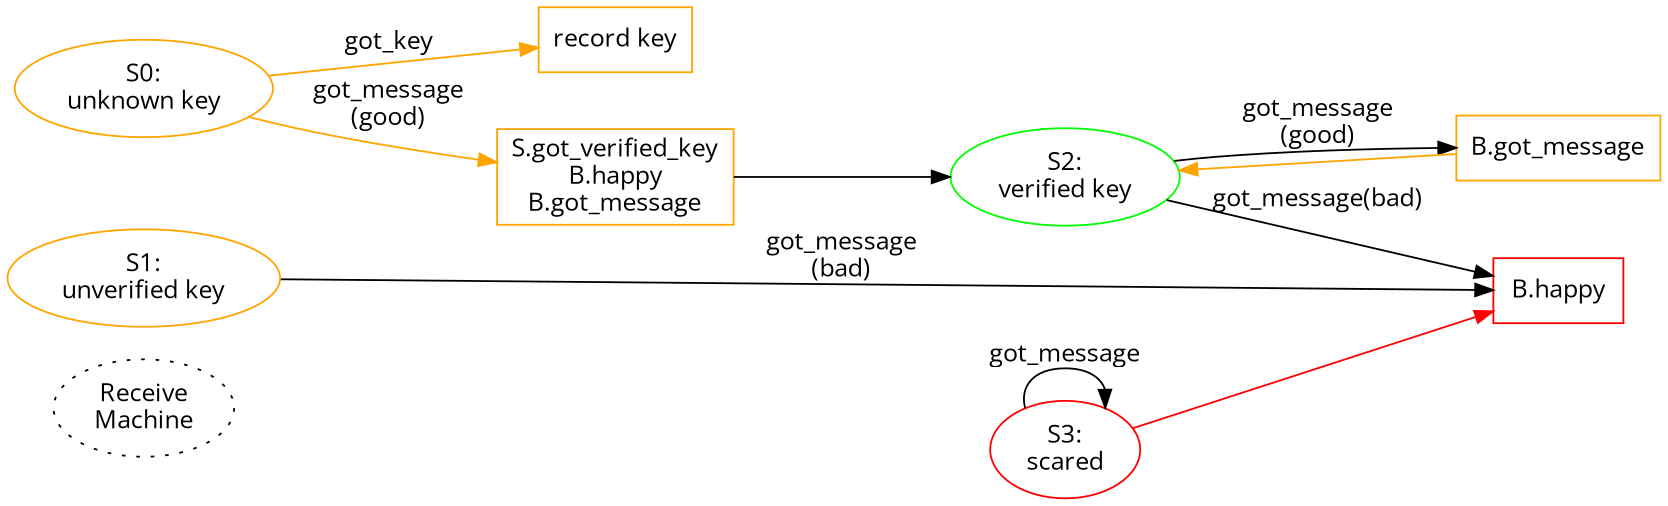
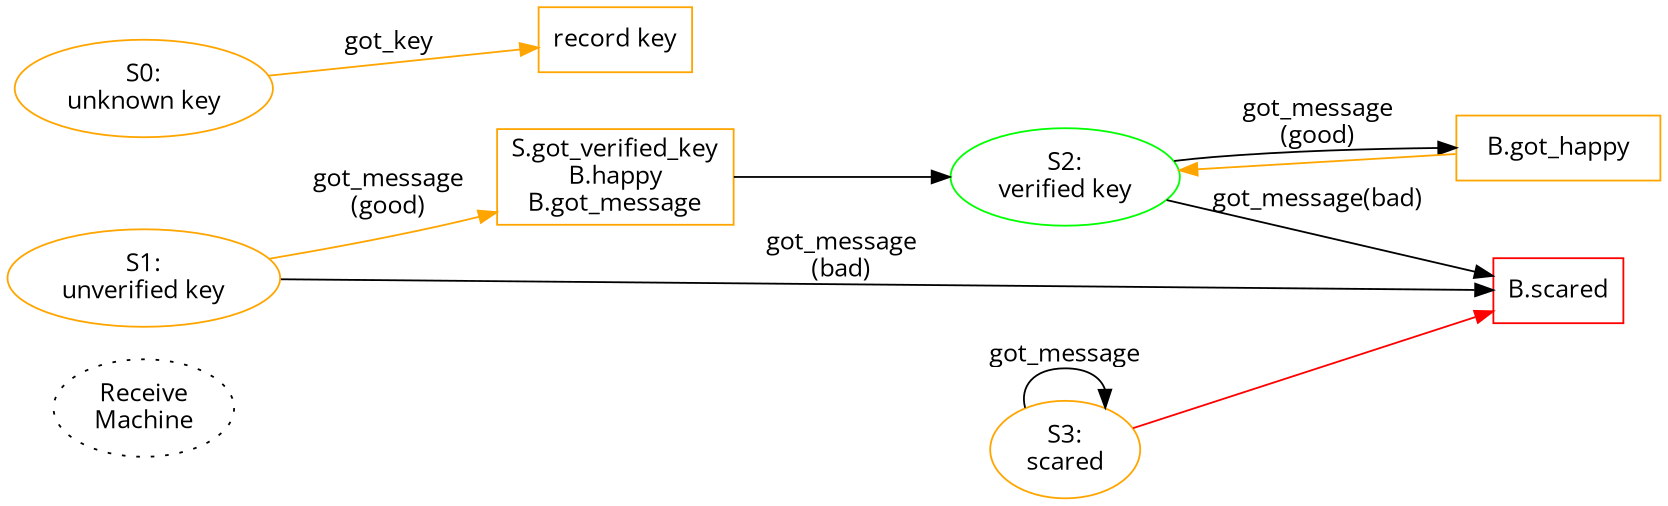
(363, 141) -> (375, 239)
(1558, 148) -> (1558, 148)
(1558, 291) -> (1558, 291)
(1065, 450) -> (1065, 450)
